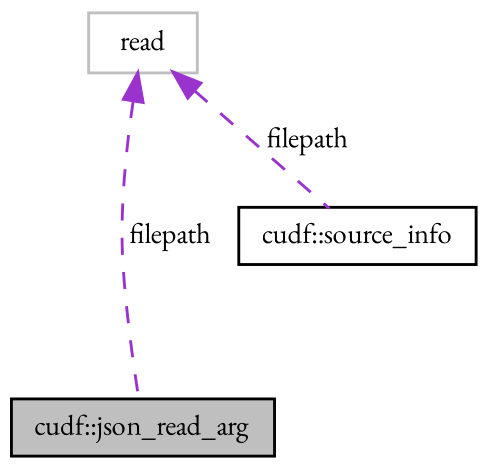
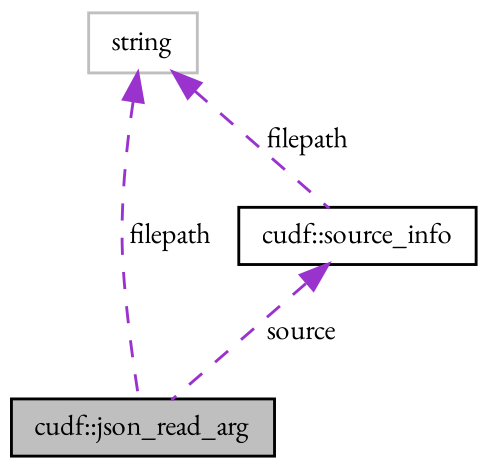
(143, 43) -> (143, 43)
none -> (239, 342)
